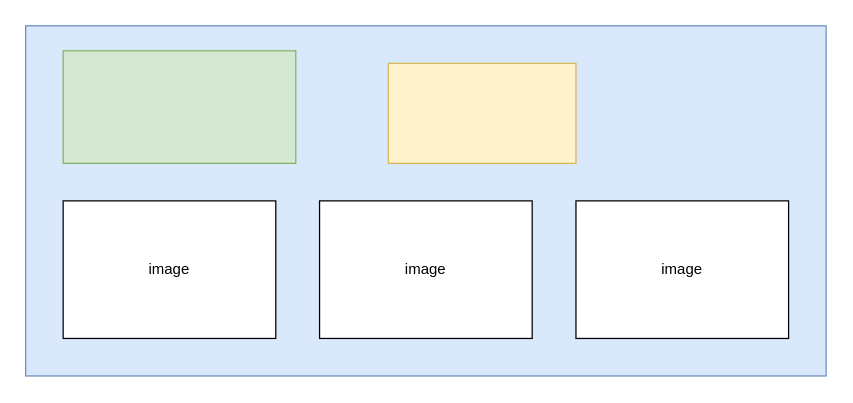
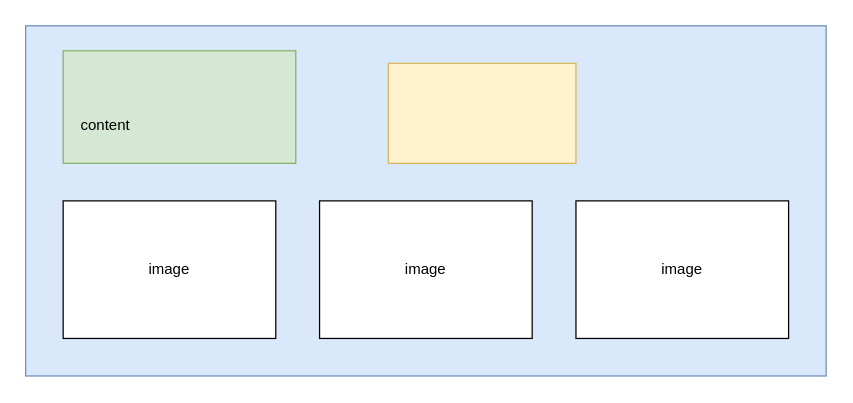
none -> (106, 126)
